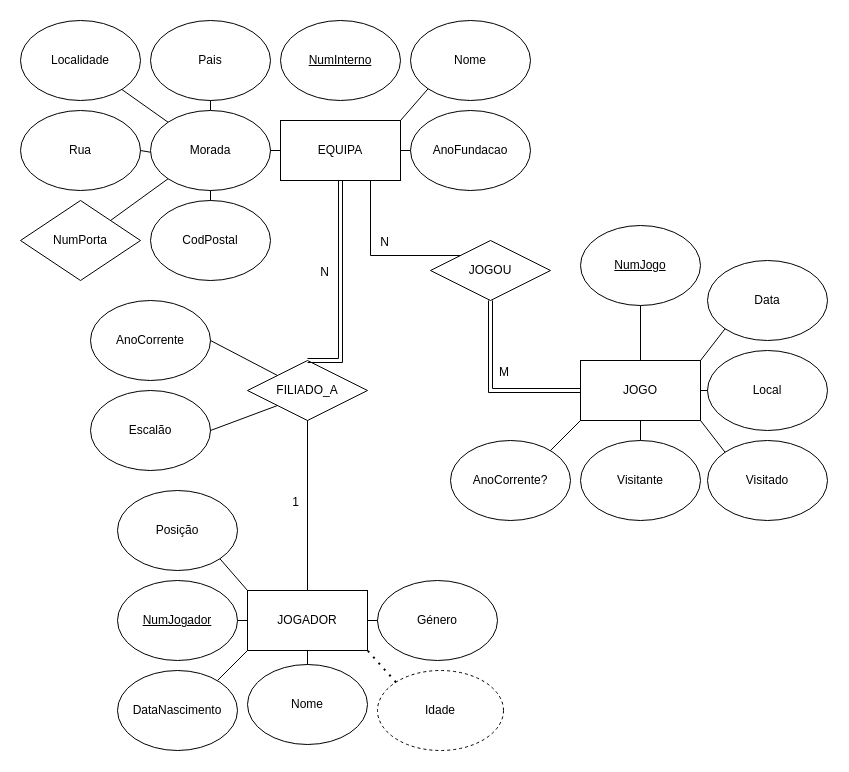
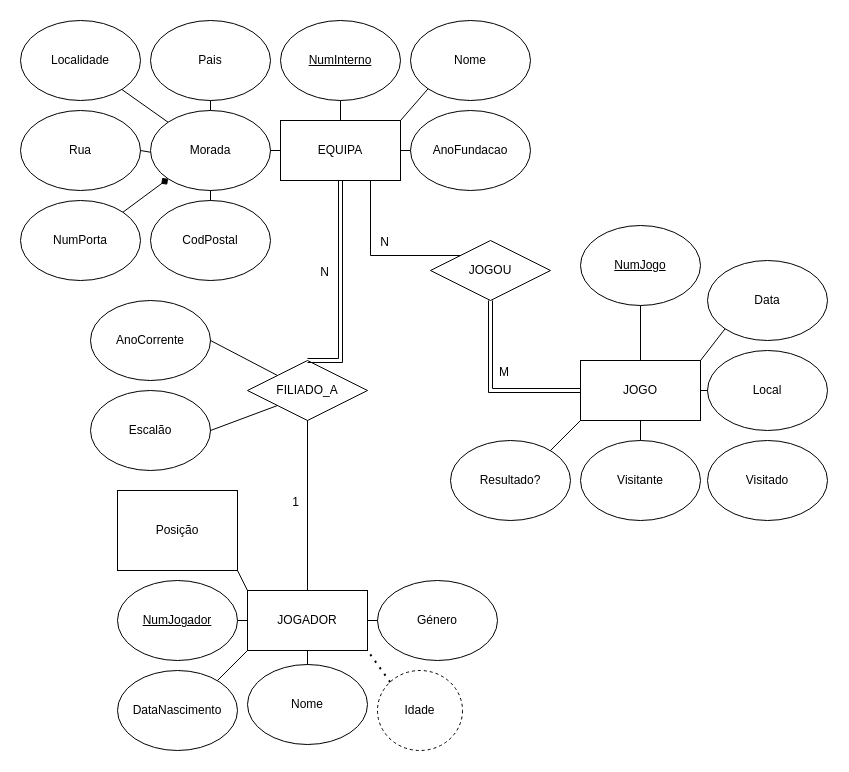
none -> (341, 111)
(164, 182) -> (161, 184)
(81, 241) -> (81, 241)
(713, 436) -> none
(511, 481) -> (511, 481)
(178, 531) -> (178, 531)
(441, 711) -> (420, 711)
